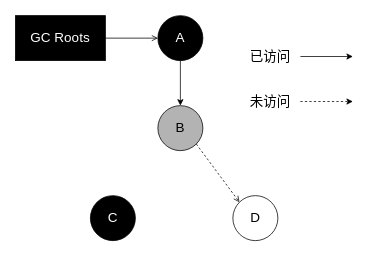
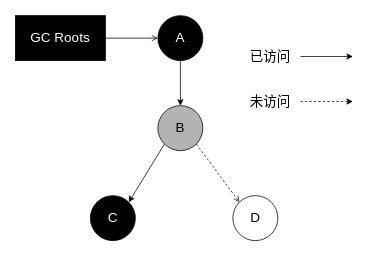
none -> (148, 170)
